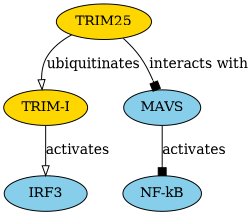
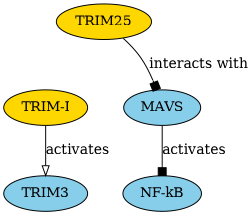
(50, 53) -> none
(46, 194) -> (46, 194)
